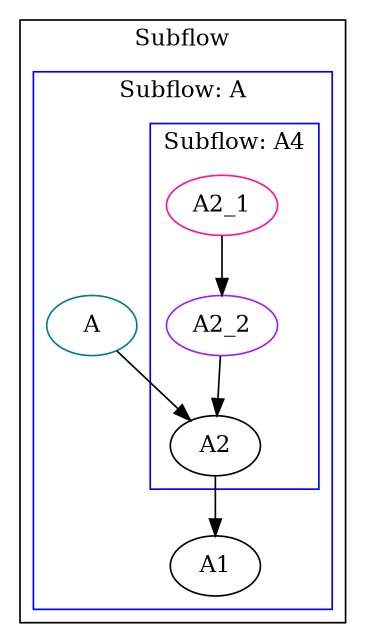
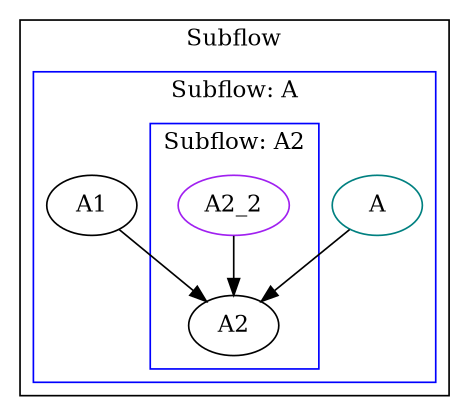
(235, 143) -> (235, 143)
(222, 205) -> none
(215, 500) -> (162, 265)
